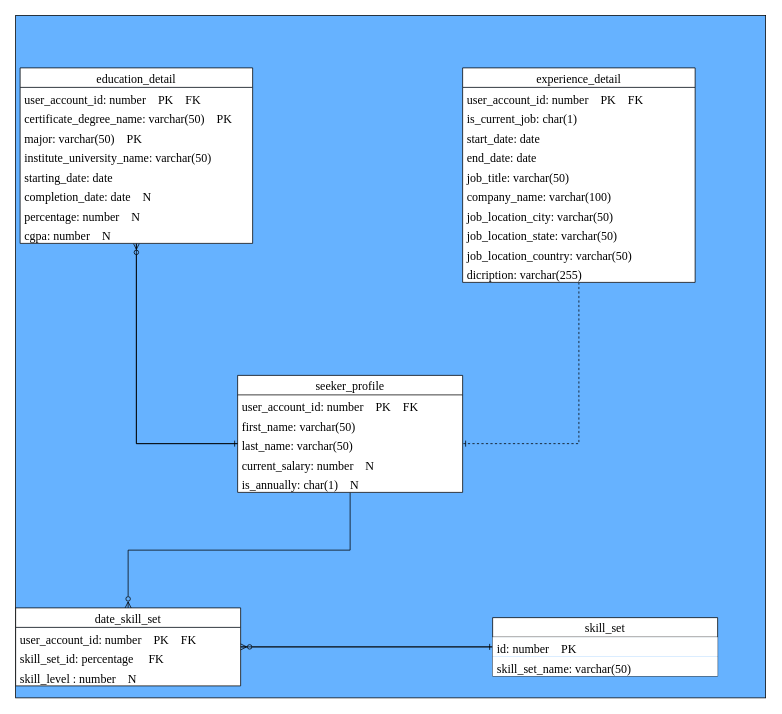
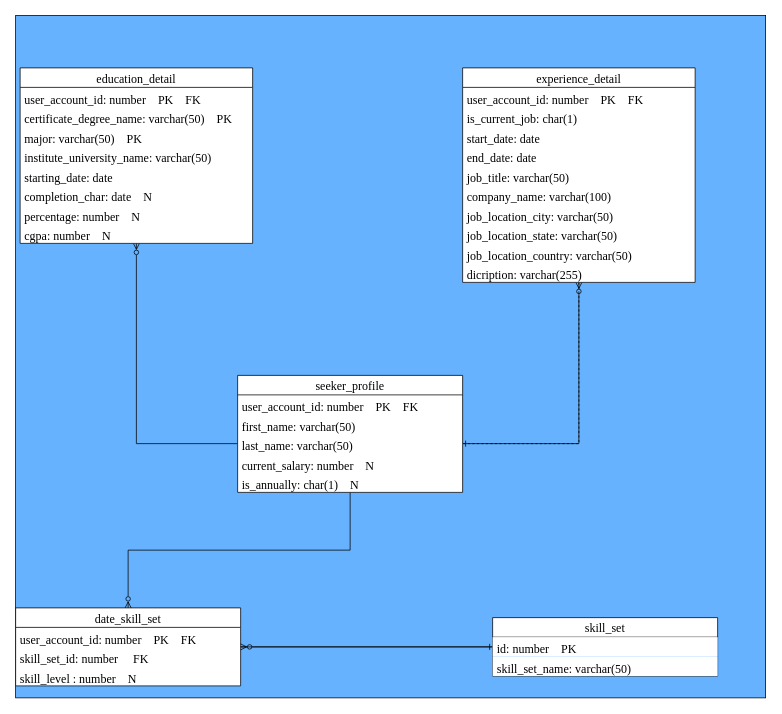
(105, 197) -> (105, 197)
(136, 251) -> none
none -> (579, 444)
(114, 659) -> (101, 659)
